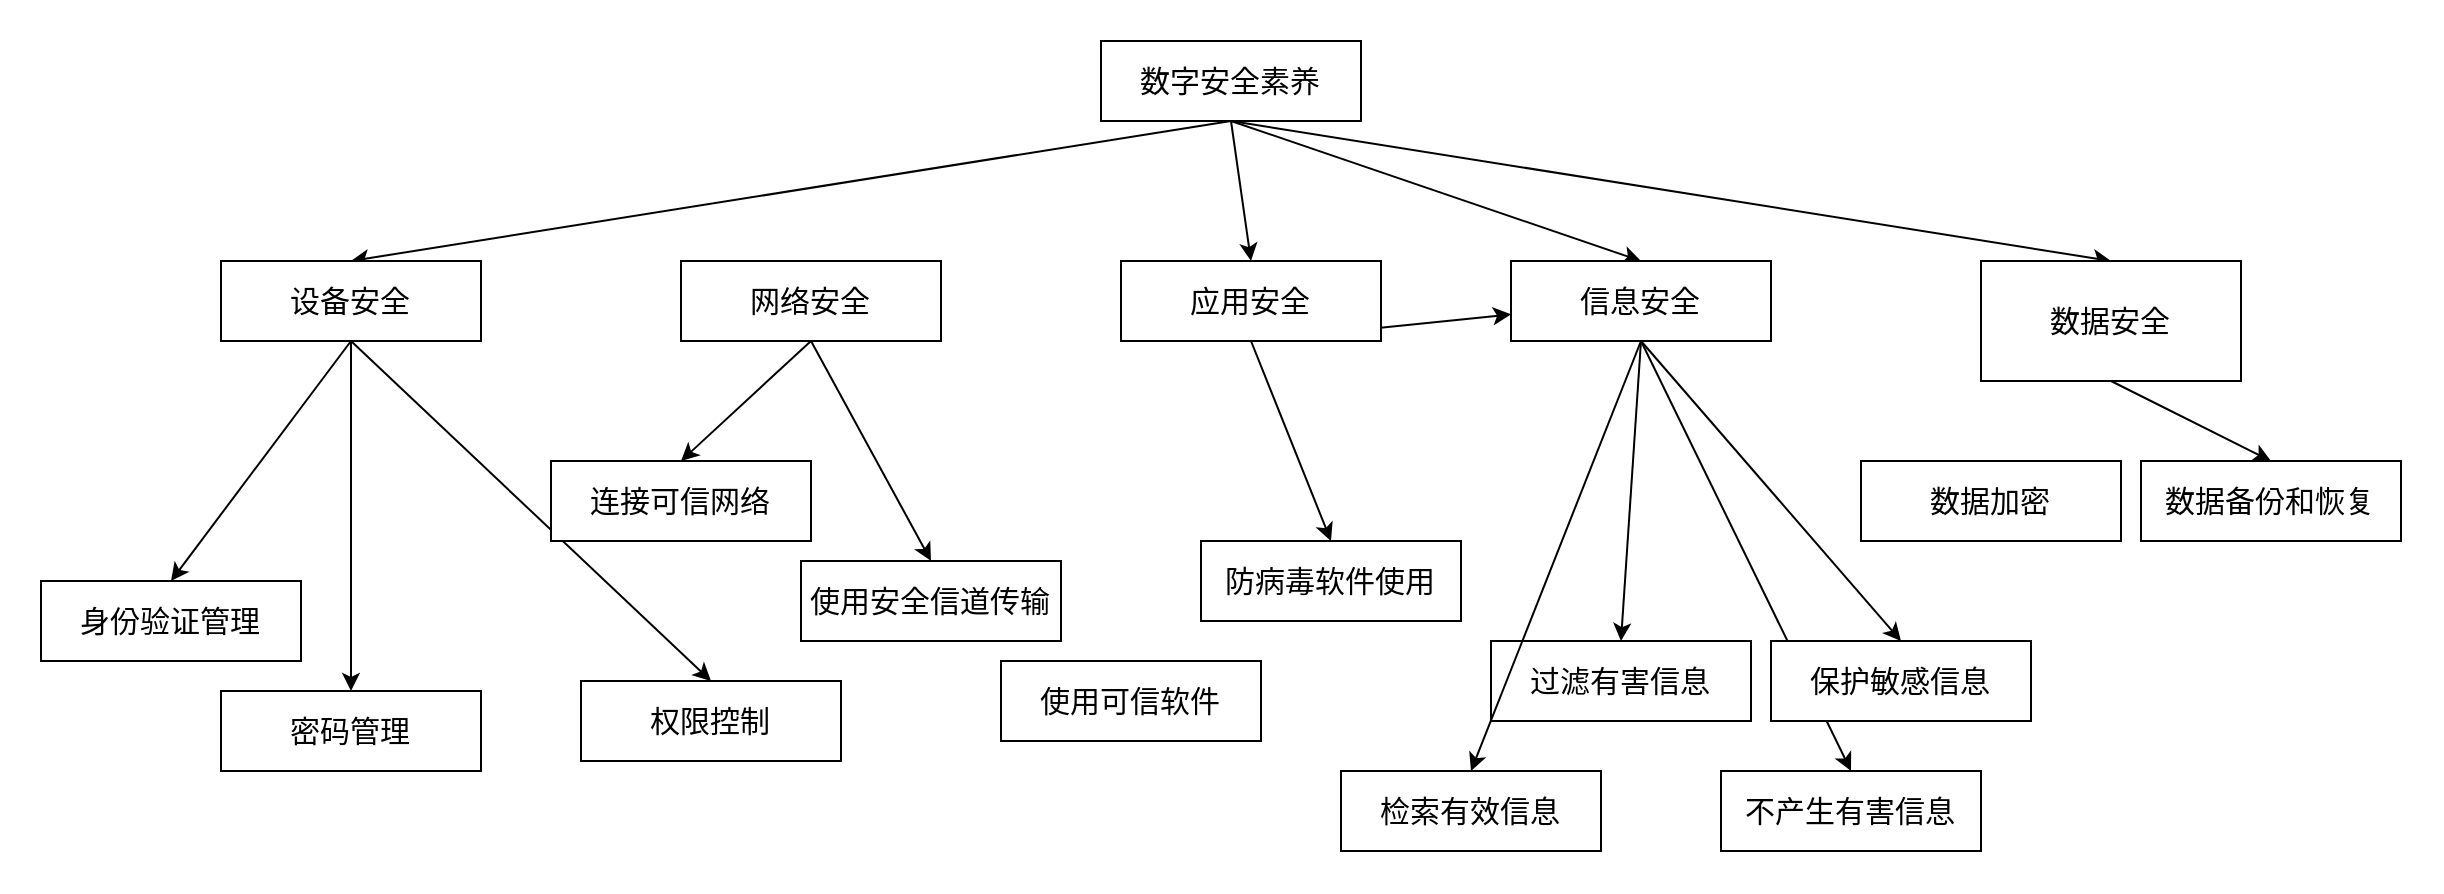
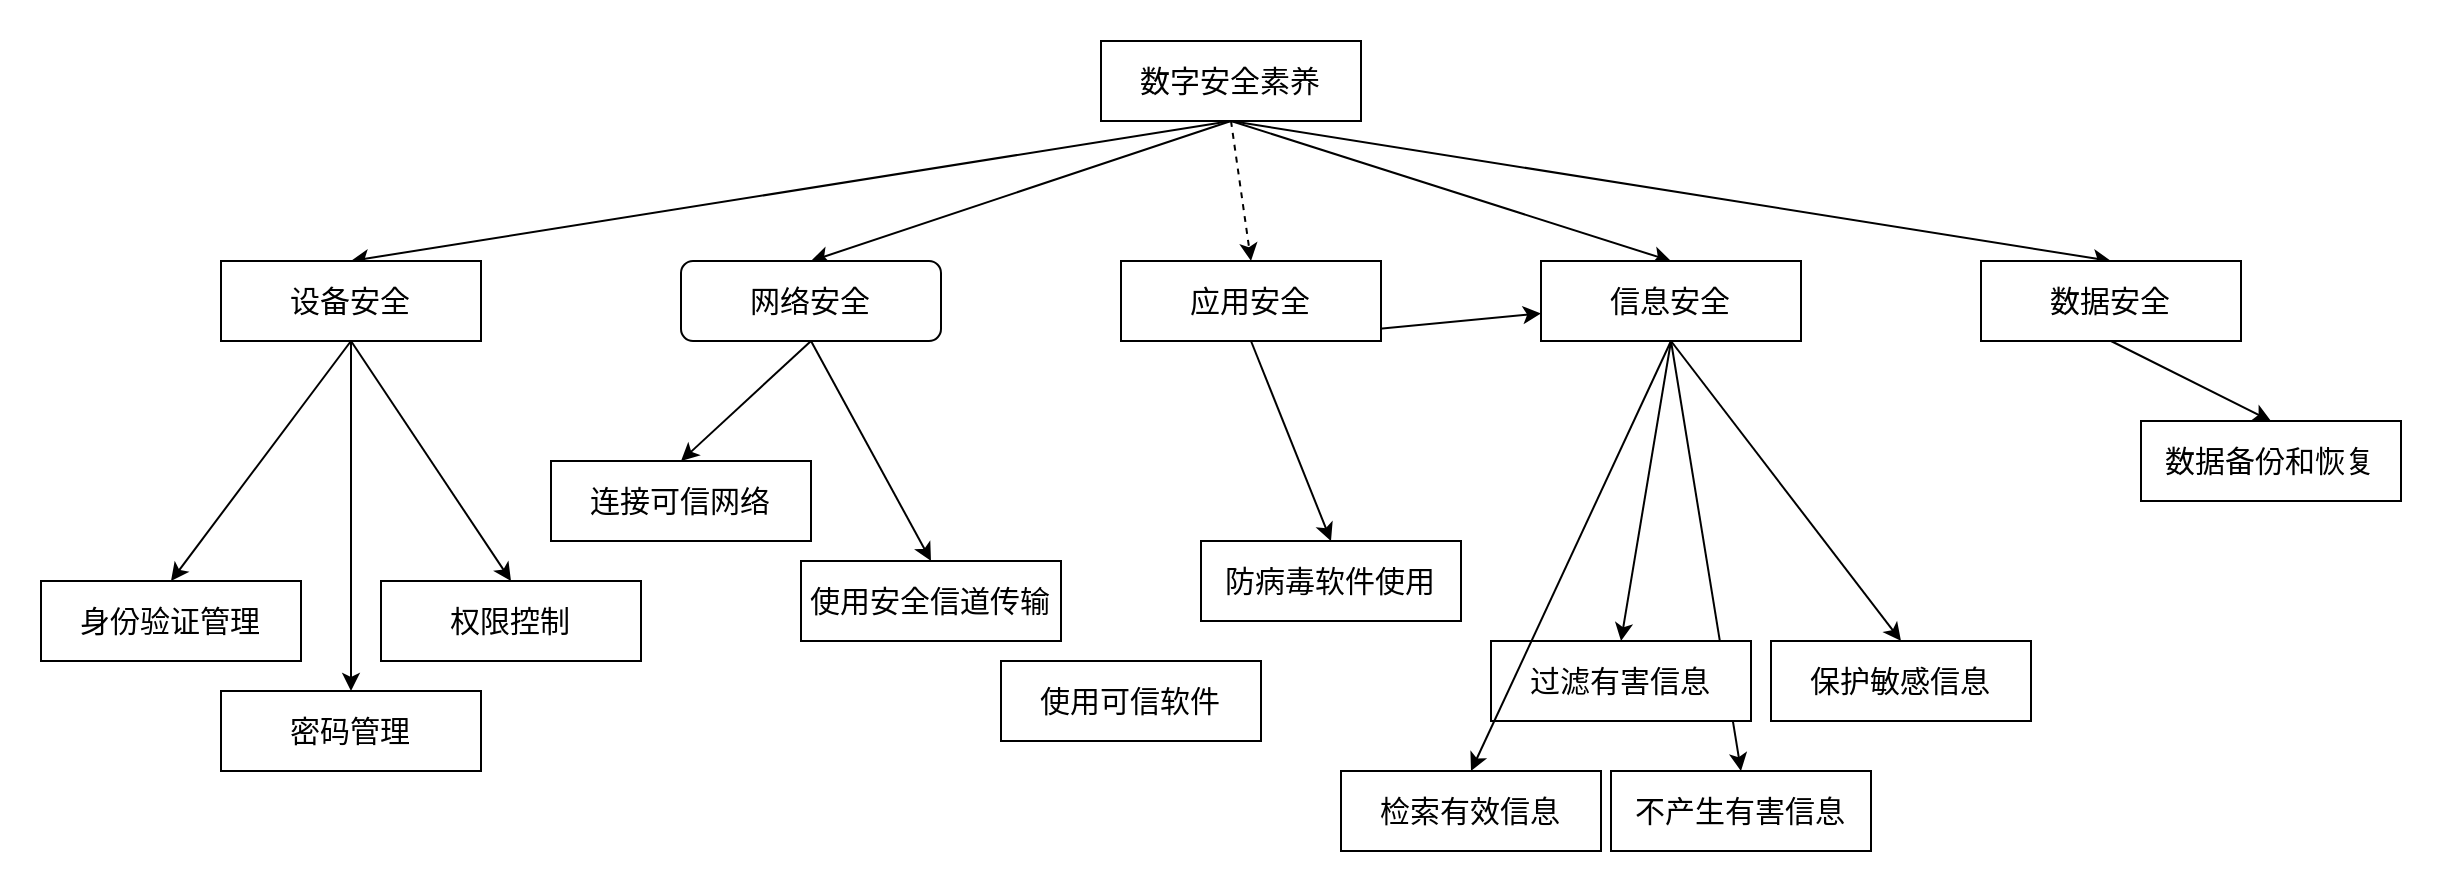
(1240, 187) -> (1240, 187)
none -> (1022, 191)
(811, 301) -> (811, 301)
(1641, 301) -> (1671, 301)
(2111, 321) -> (2111, 301)
(1991, 501) -> none
(2271, 501) -> (2271, 461)
(711, 721) -> (511, 621)
(1851, 811) -> (1741, 811)
